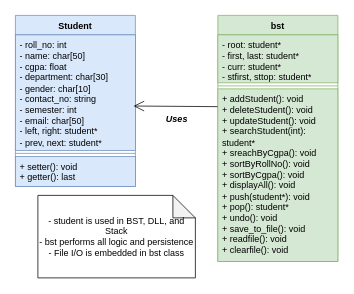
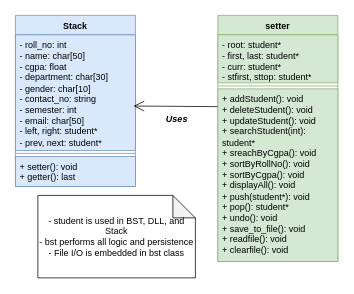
(75, 26) -> (75, 26)
(278, 26) -> (278, 26)
